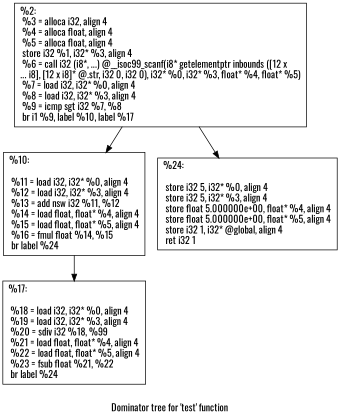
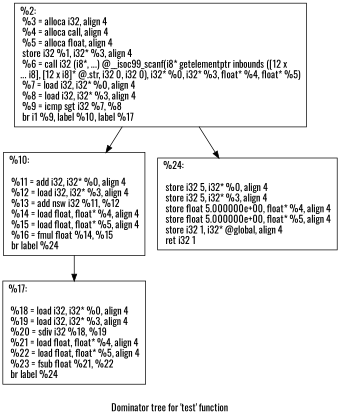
(66, 33) -> (64, 33)
(69, 183) -> (68, 183)
(58, 333) -> (58, 333)
